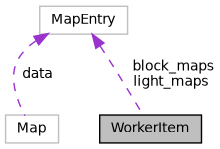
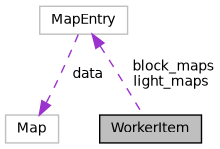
(14, 75) -> (63, 69)
